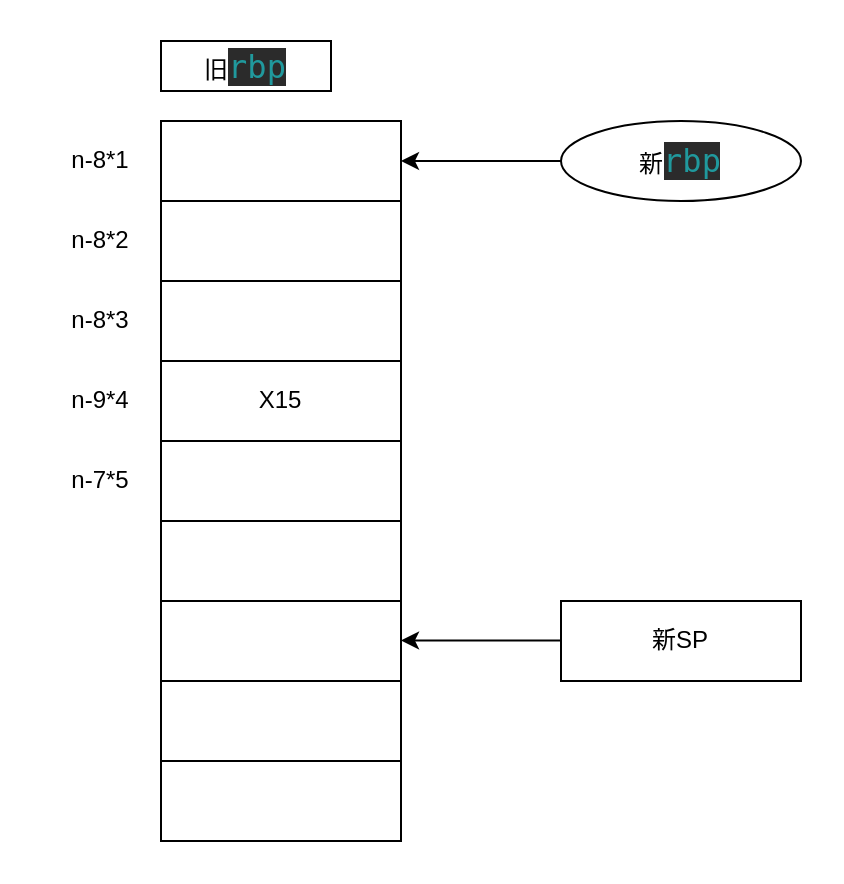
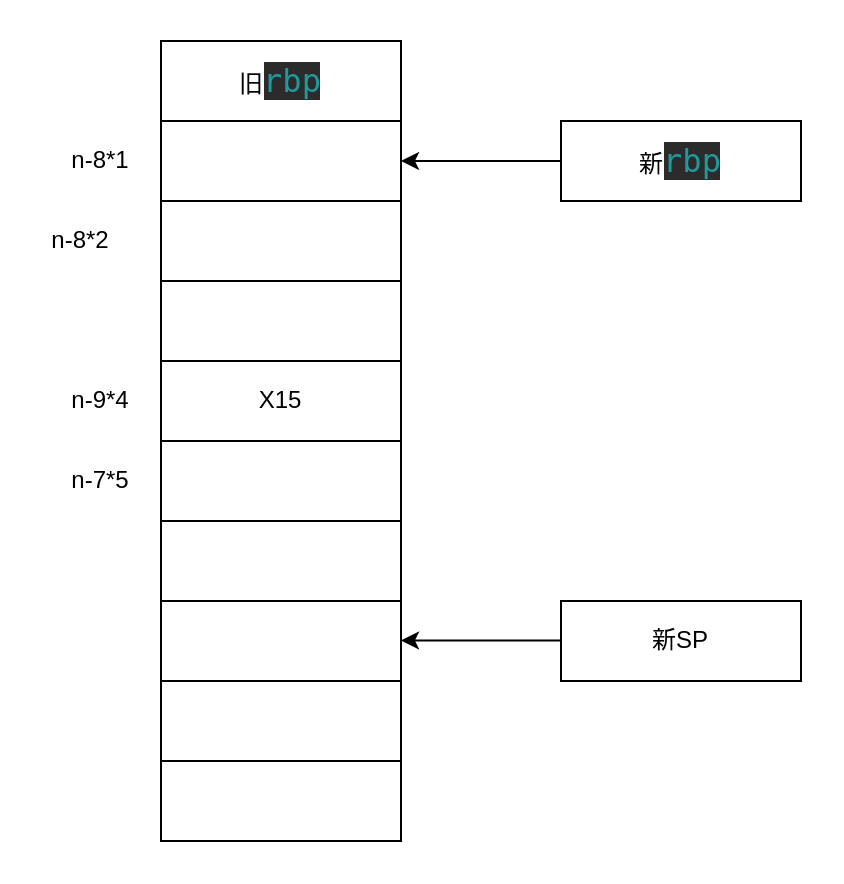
(246, 66) -> (281, 81)
(681, 161) -> (681, 161)
(101, 241) -> (81, 241)
(101, 321) -> none
